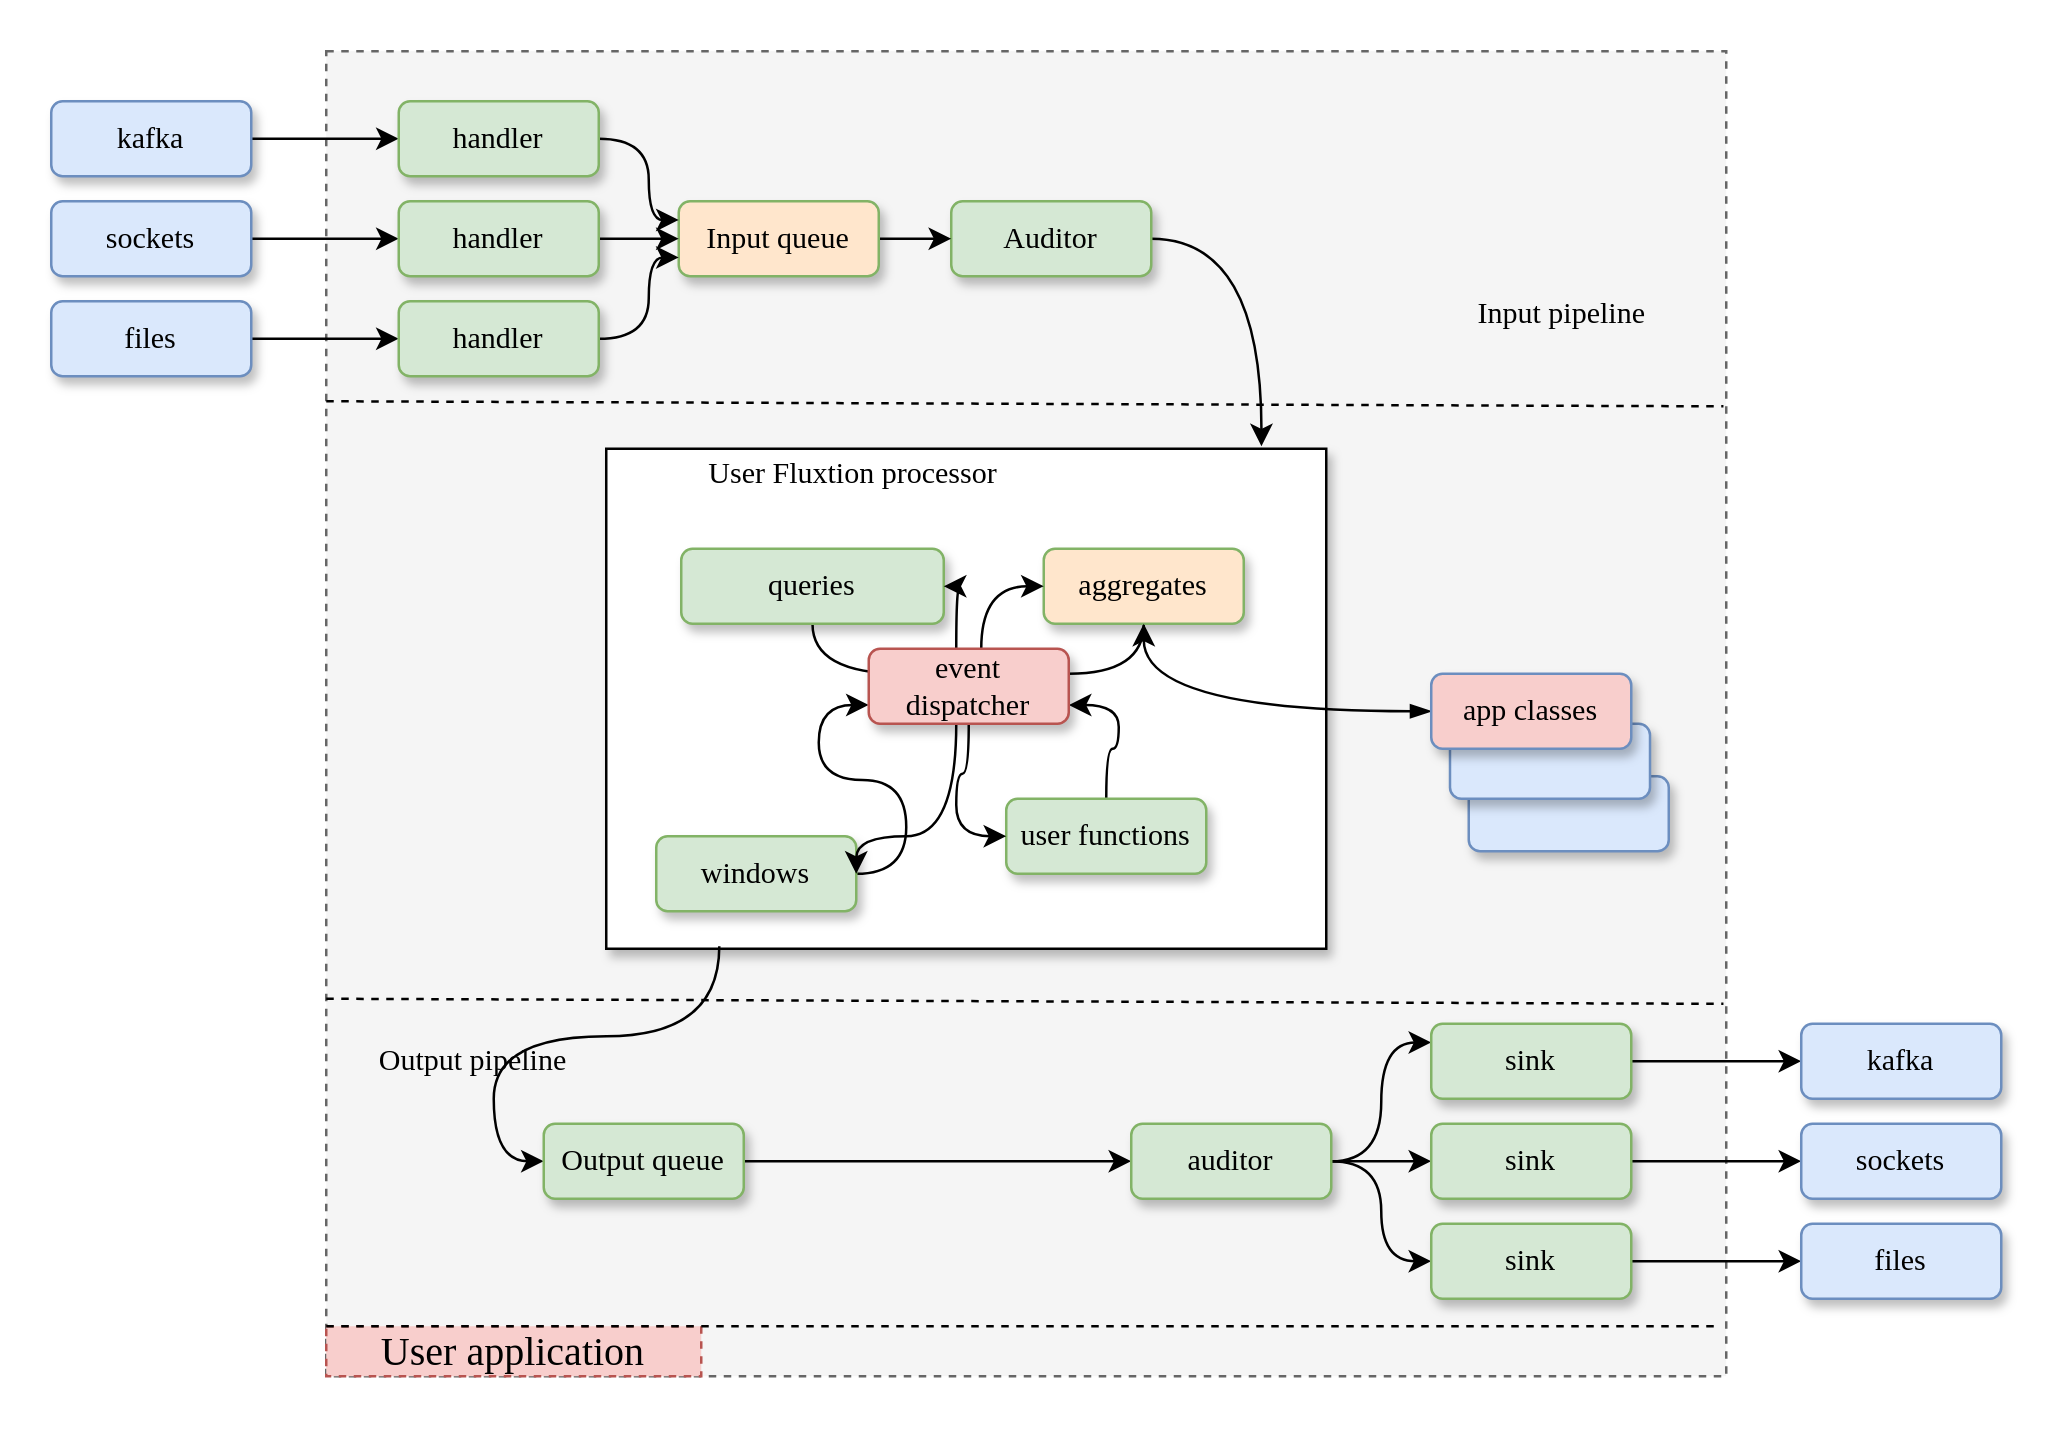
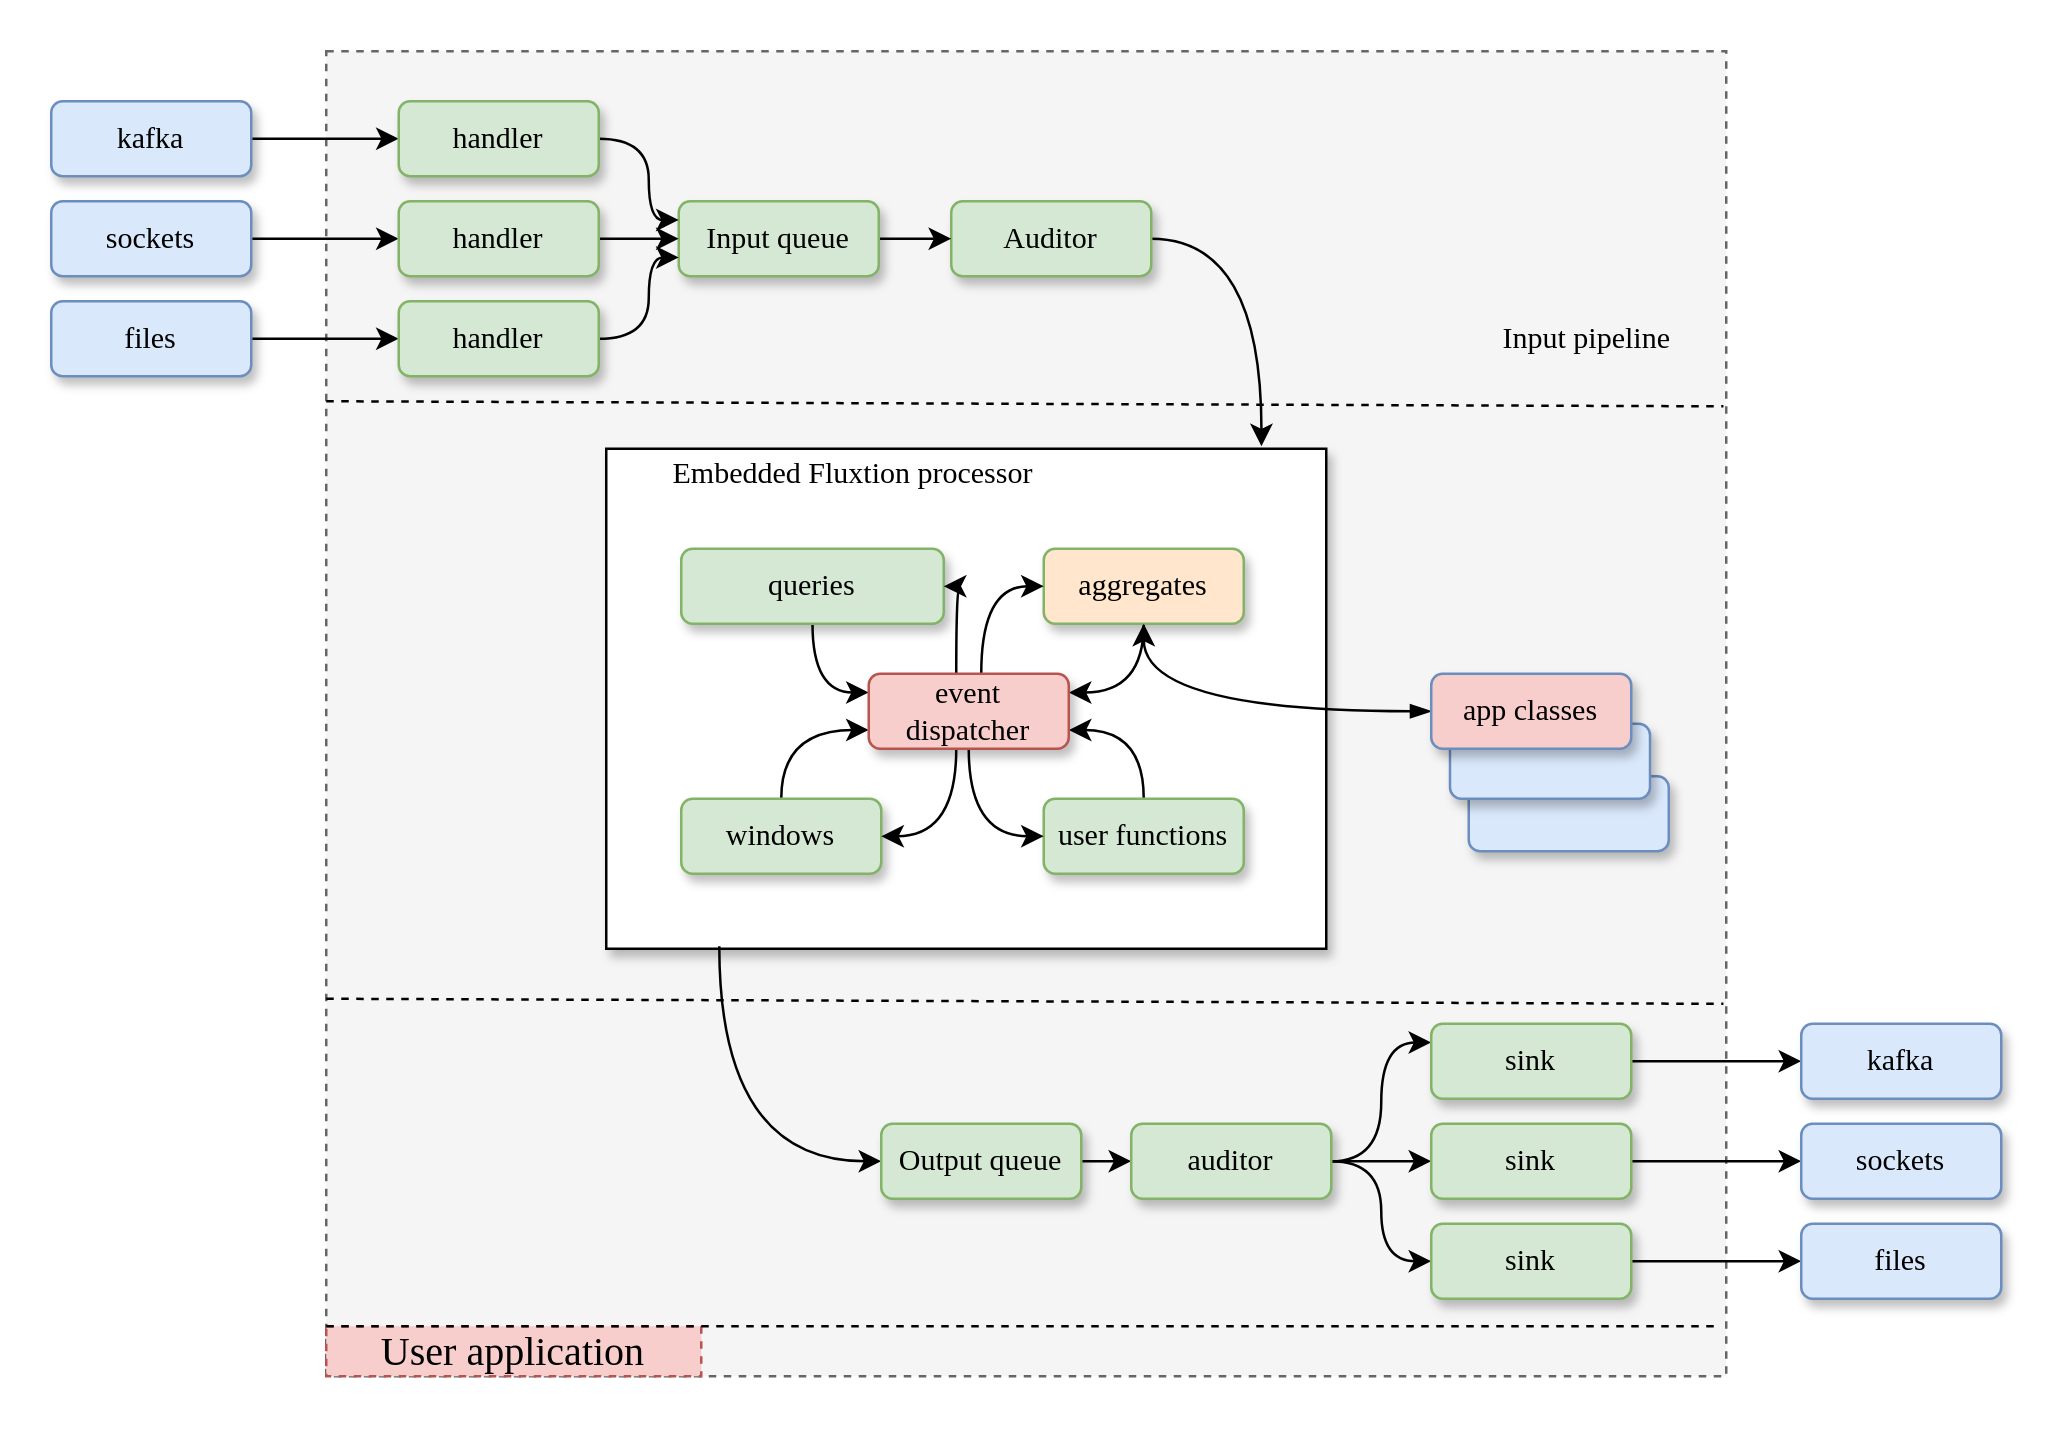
(779, 239) -> (779, 239)
(1563, 314) -> (1588, 339)
(854, 474) -> (854, 474)
(969, 686) -> (969, 711)
(1106, 836) -> (1144, 836)
(756, 874) -> (781, 836)
(474, 1061) -> none
(644, 1161) -> (981, 1161)
